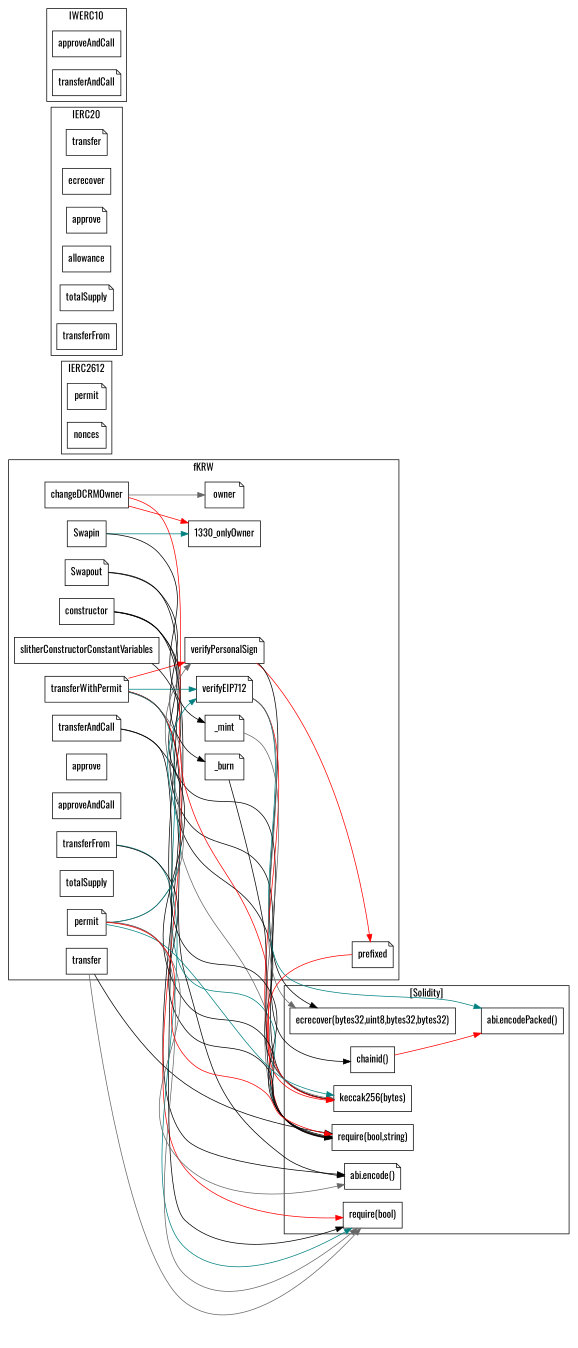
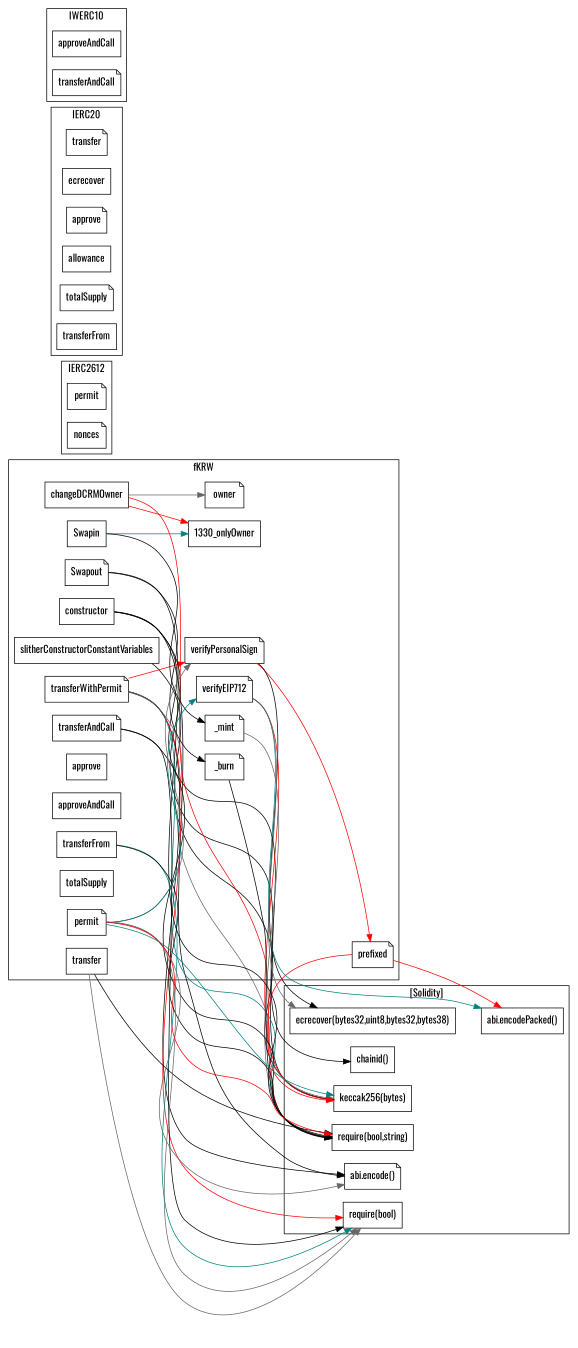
(159, 689) -> none
(373, 1021) -> (373, 1021)
(435, 1046) -> (446, 979)
